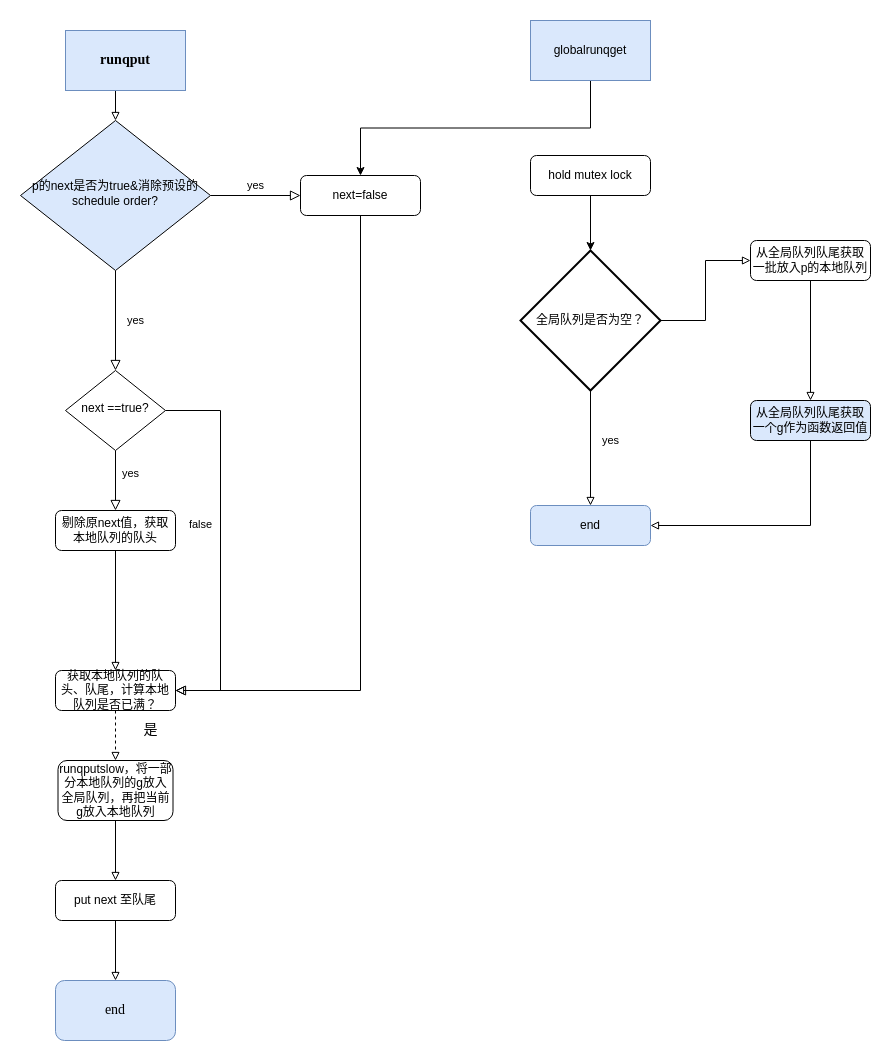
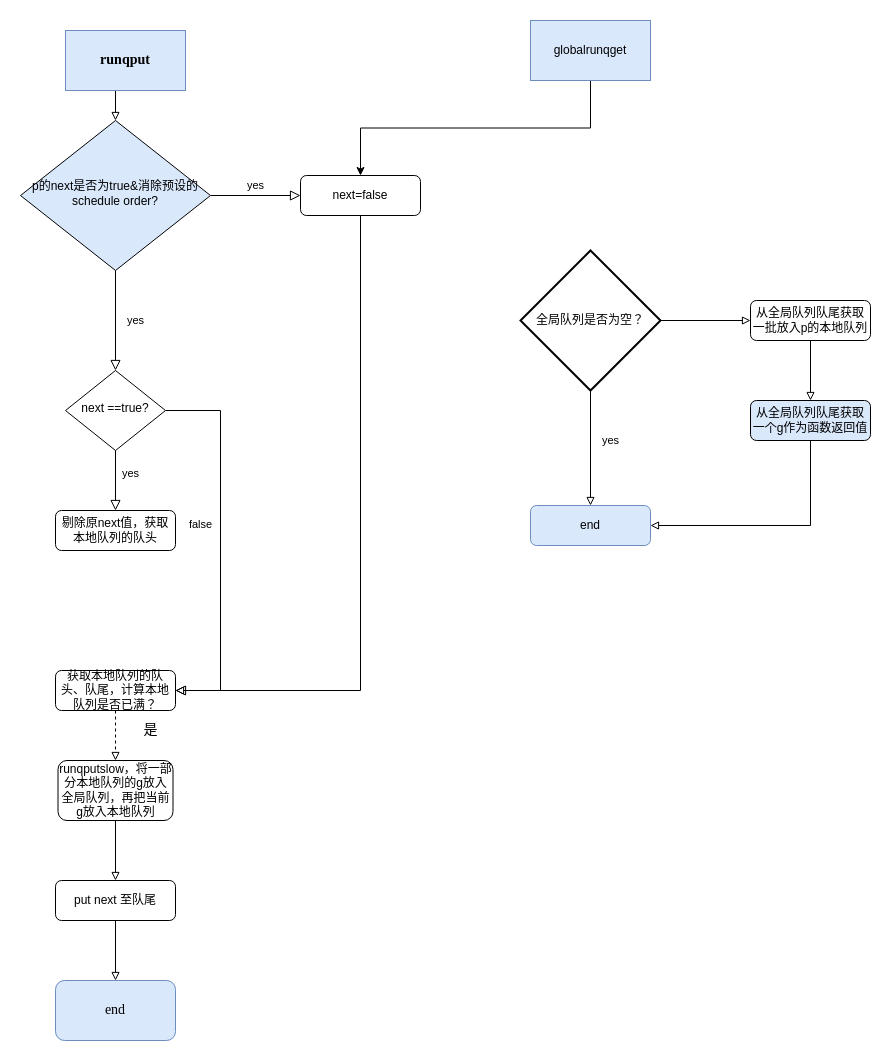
(591, 176) -> none
(591, 220) -> none
(811, 261) -> (811, 321)
(116, 606) -> none
